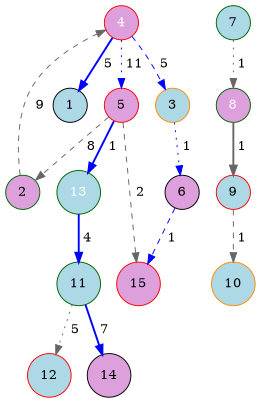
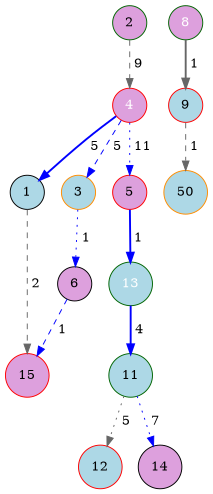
(233, 23) -> none
(76, 145) -> none
(129, 188) -> (27, 277)
(233, 284) -> (186, 192)
(92, 325) -> (144, 417)
